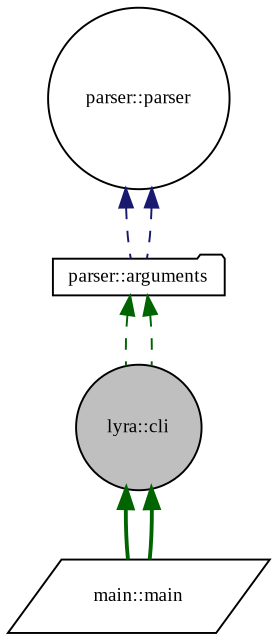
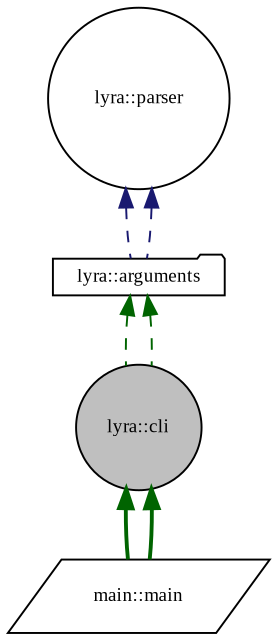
(139, 98) -> (139, 98)
(139, 277) -> (139, 277)
